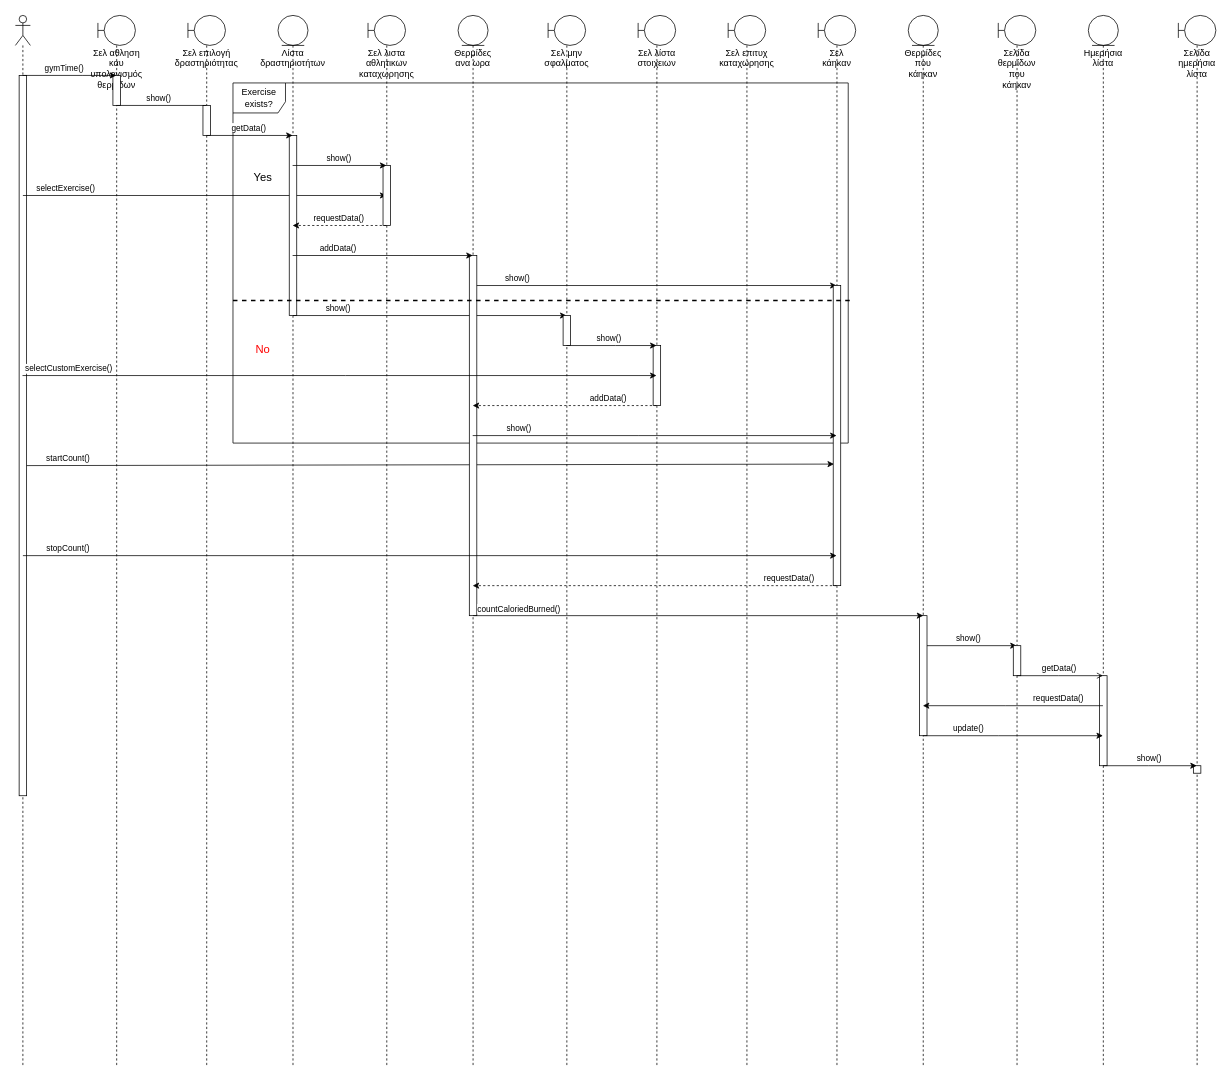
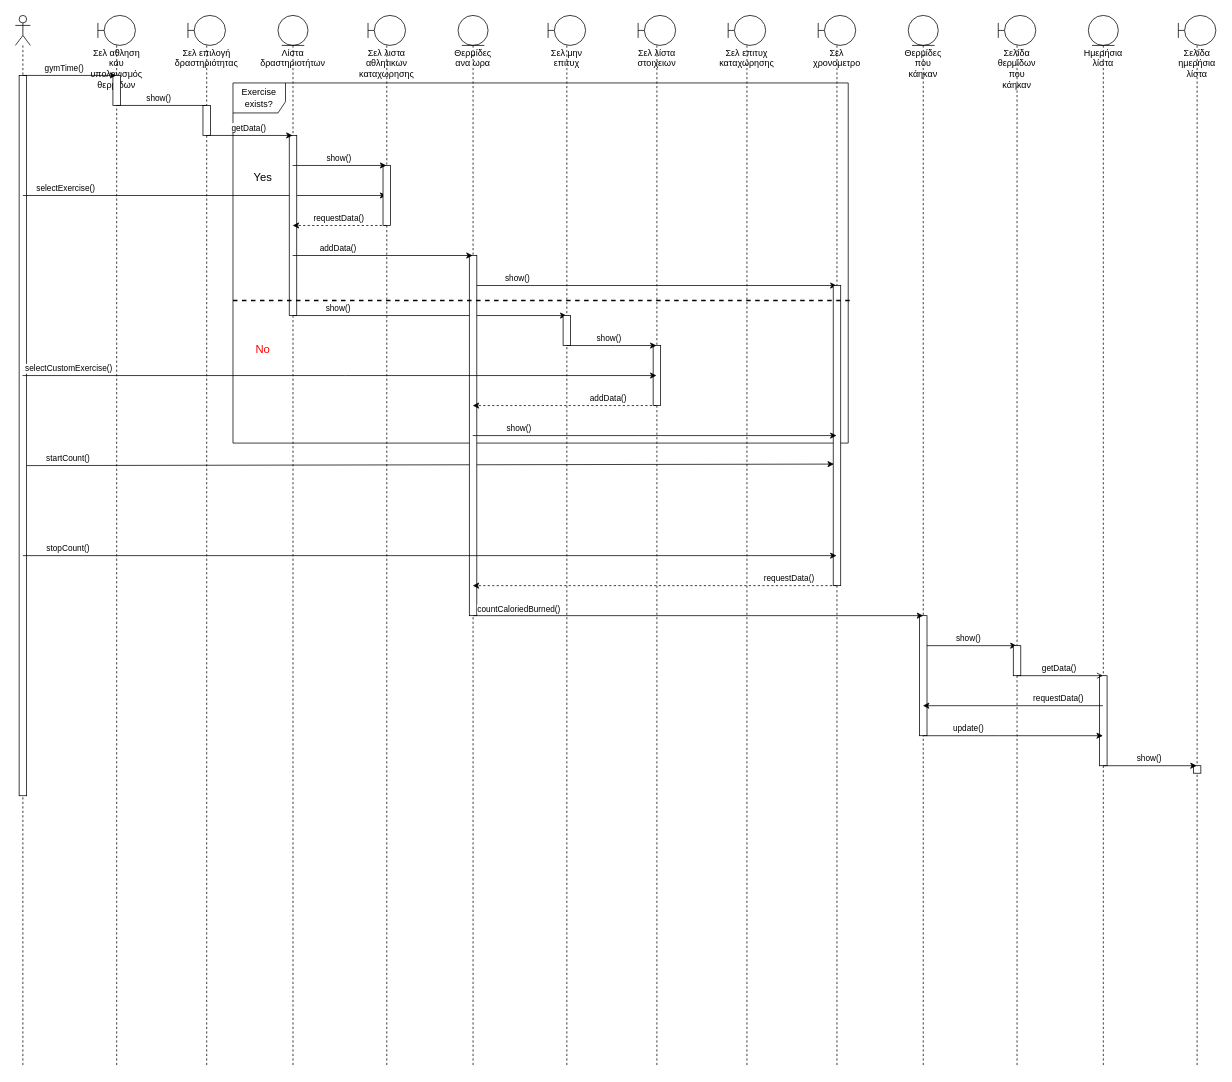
(837, 58) -> (837, 58)
(567, 64) -> (567, 58)
